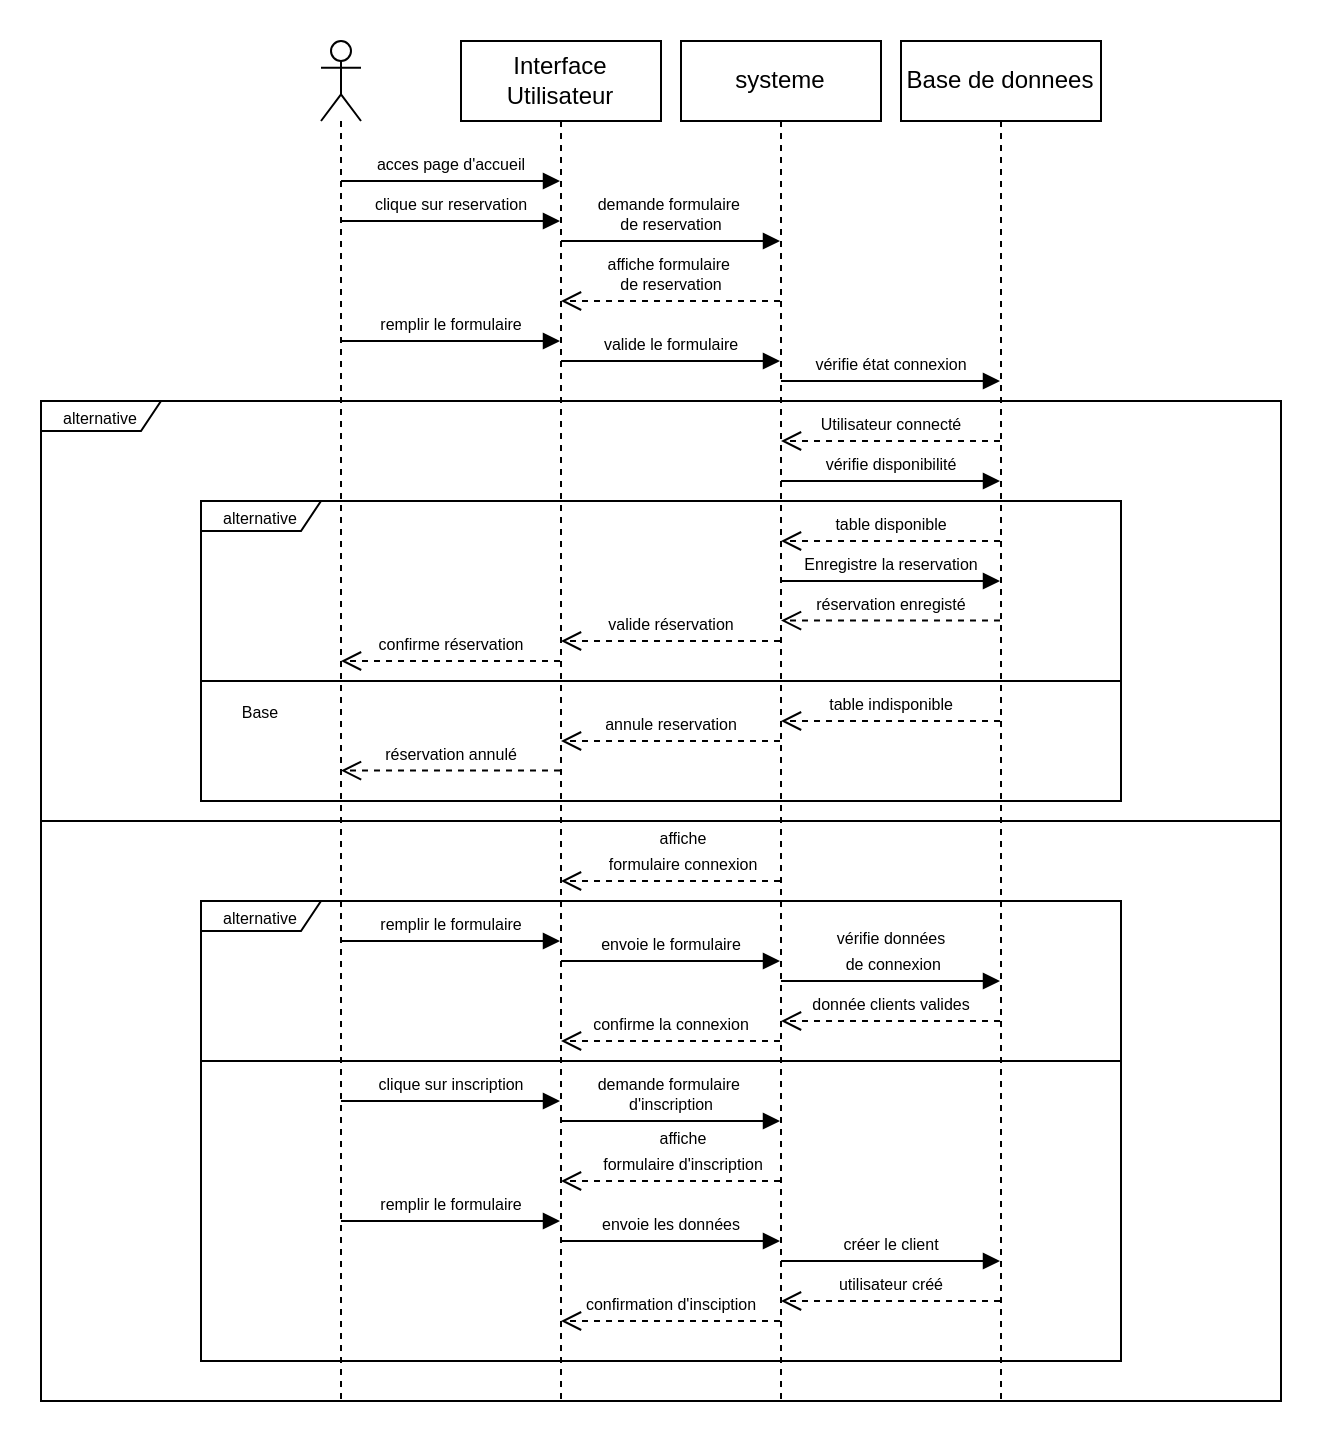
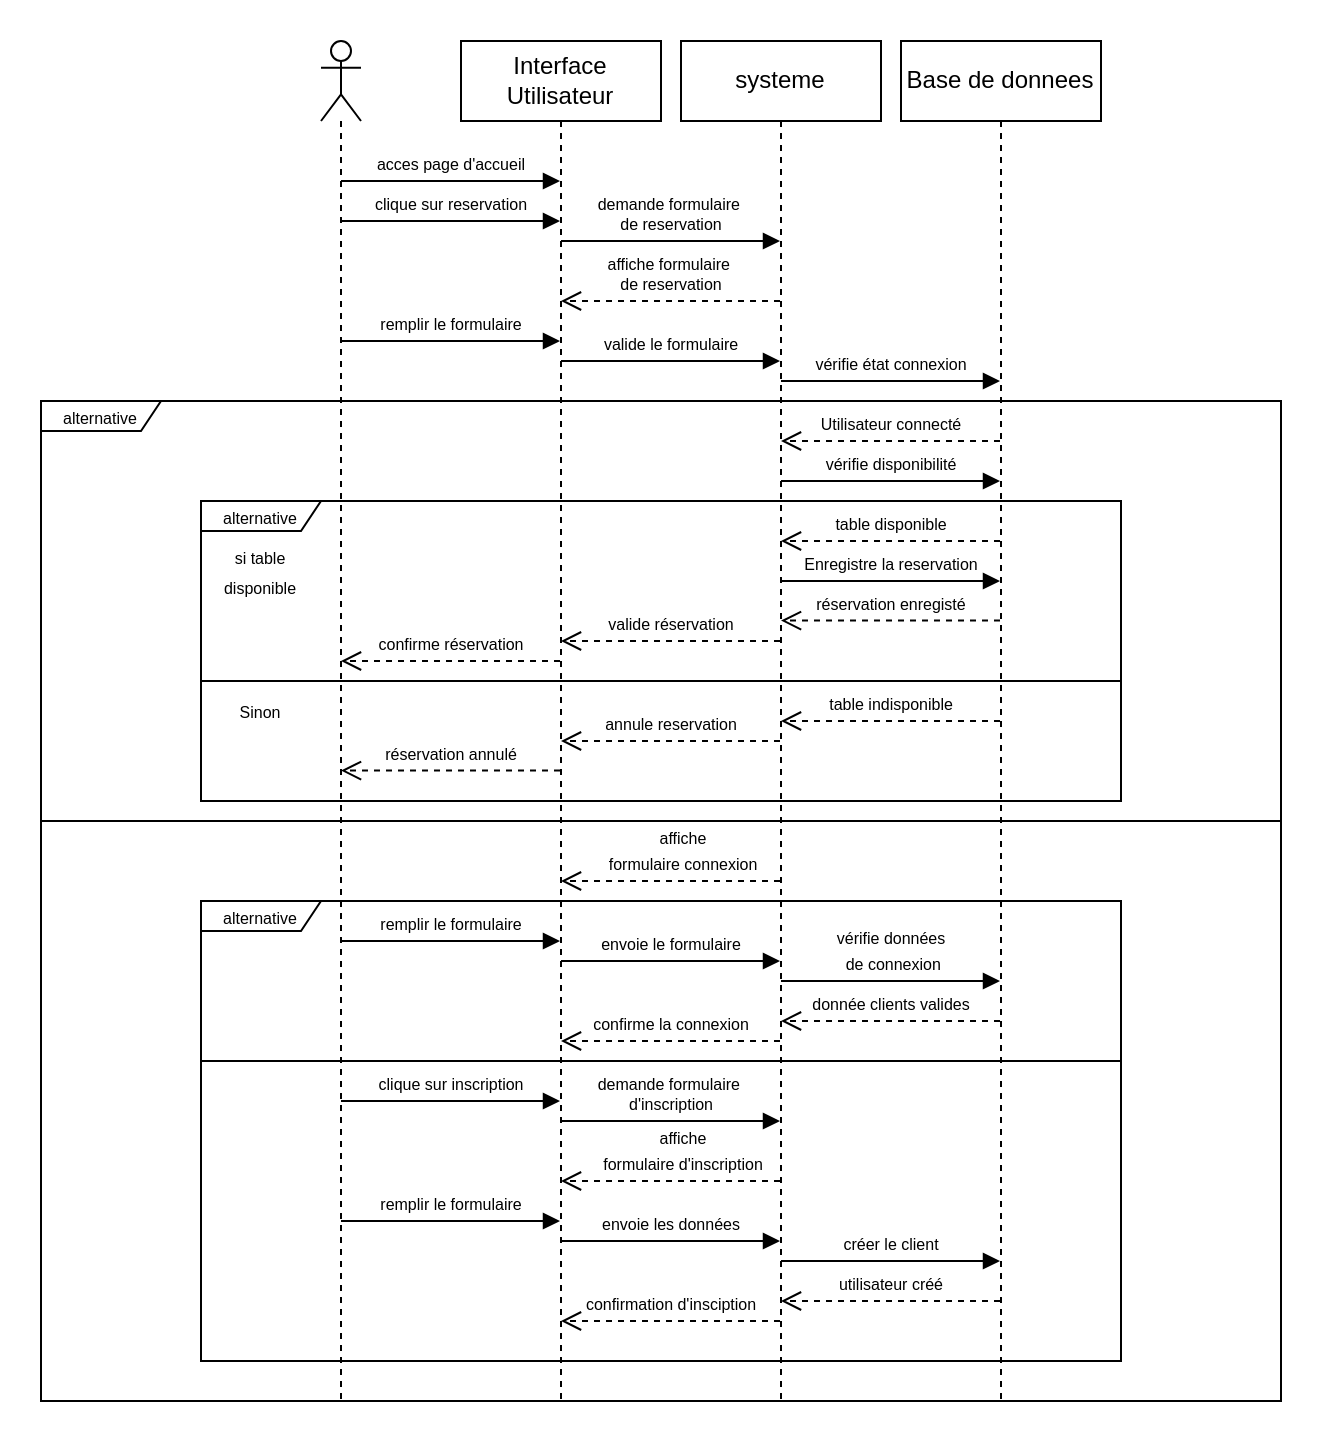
none -> (261, 571)
(261, 711) -> (261, 711)
